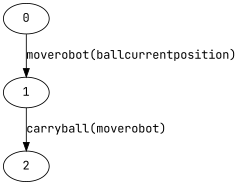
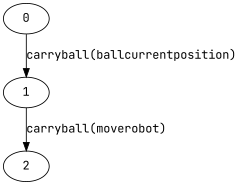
(132, 56) -> (132, 56)
